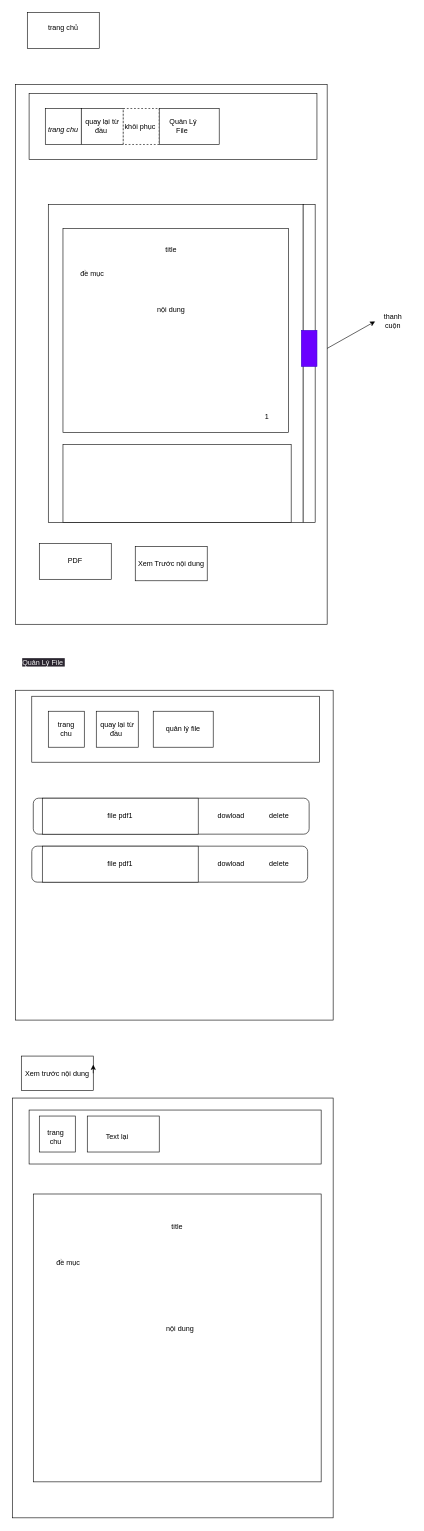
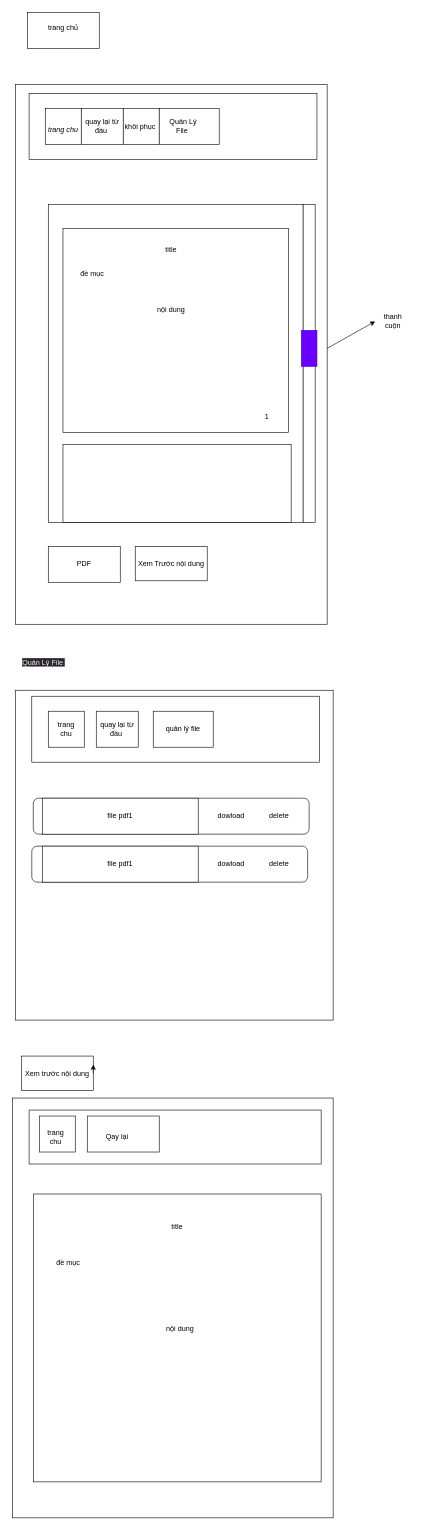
(141, 126) -> (141, 126)
(75, 561) -> (84, 564)
(117, 1137) -> (117, 1137)
